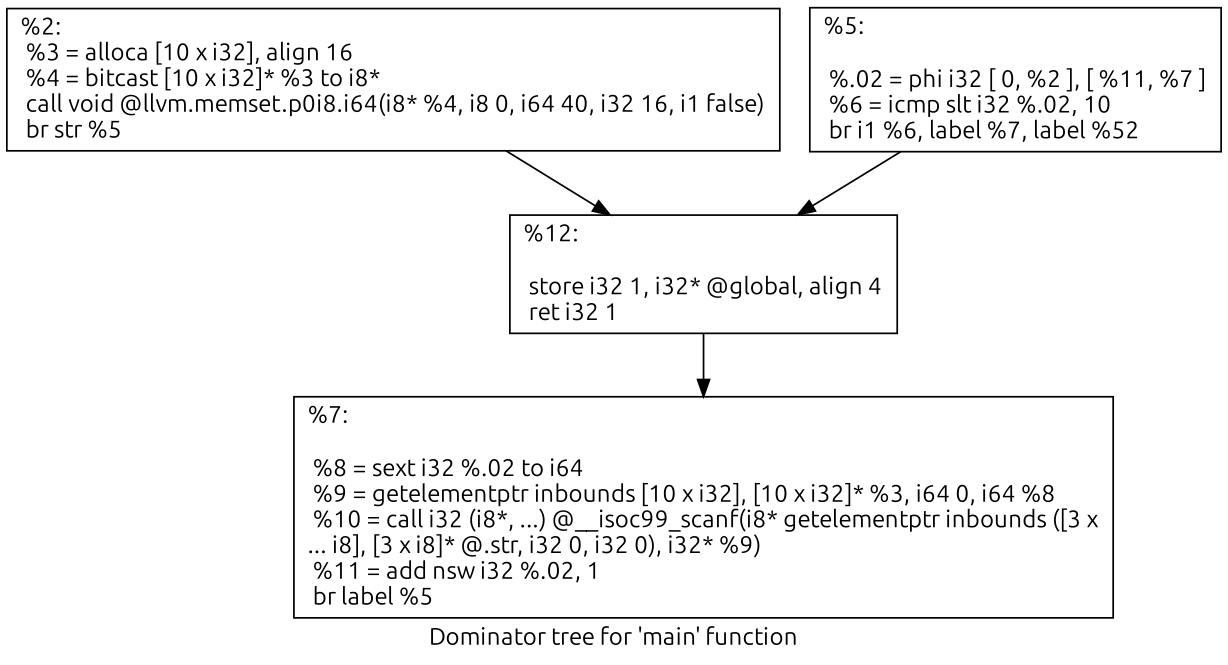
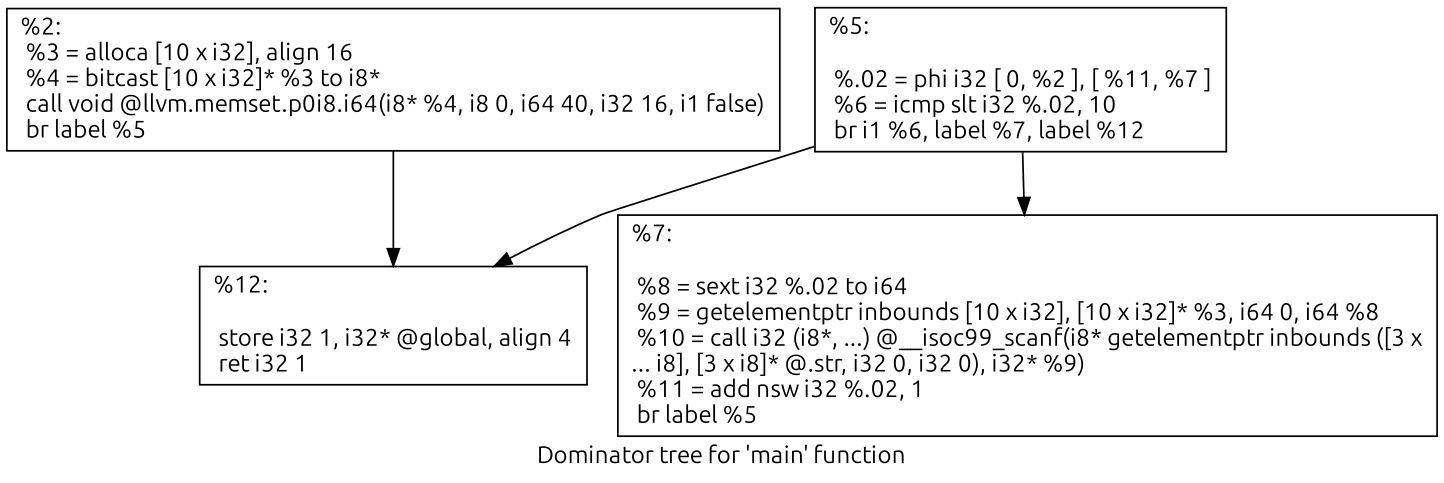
(72, 130) -> (84, 130)
(982, 131) -> (987, 131)
(704, 357) -> (1023, 175)
